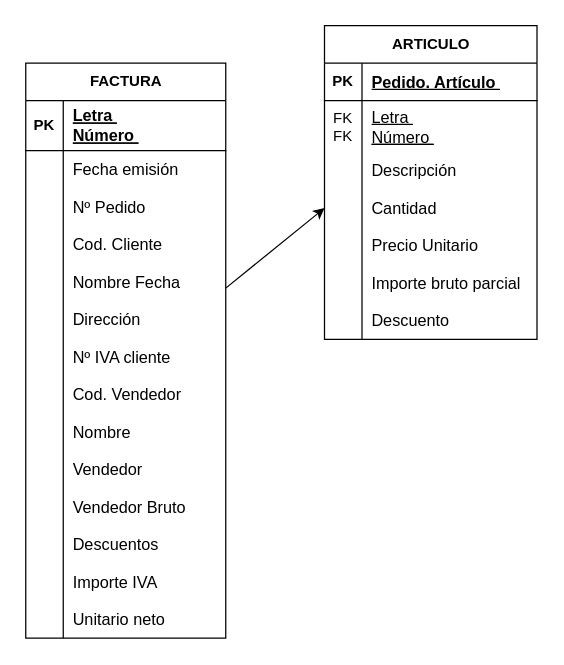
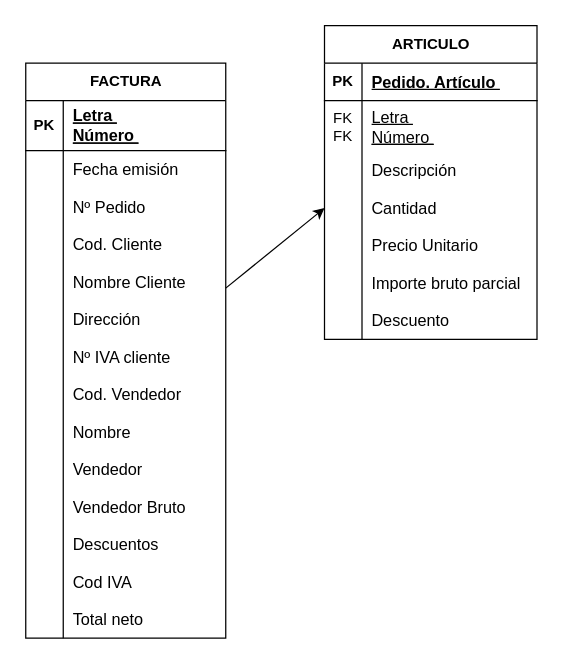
(122, 282) -> (126, 282)
(117, 582) -> (101, 582)
(122, 619) -> (111, 619)
